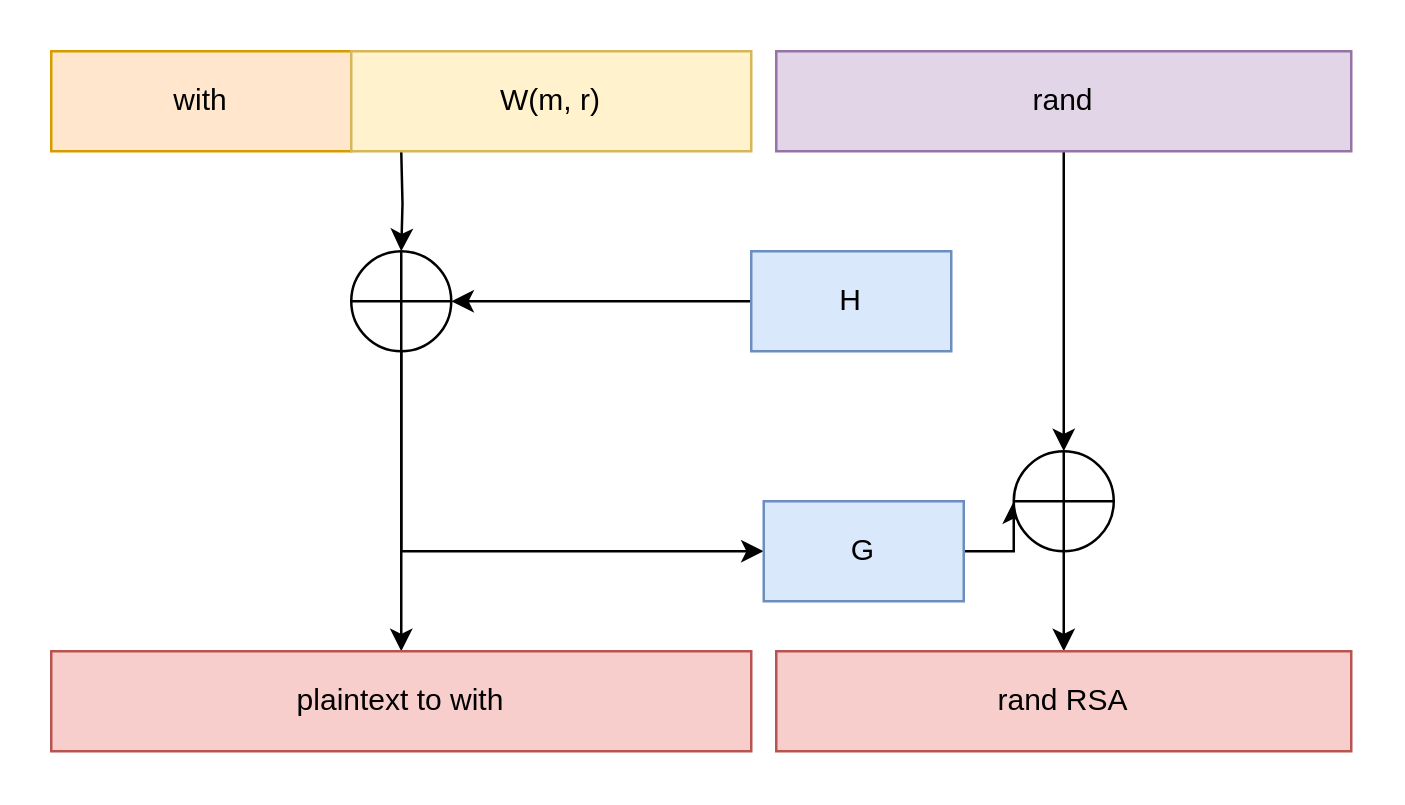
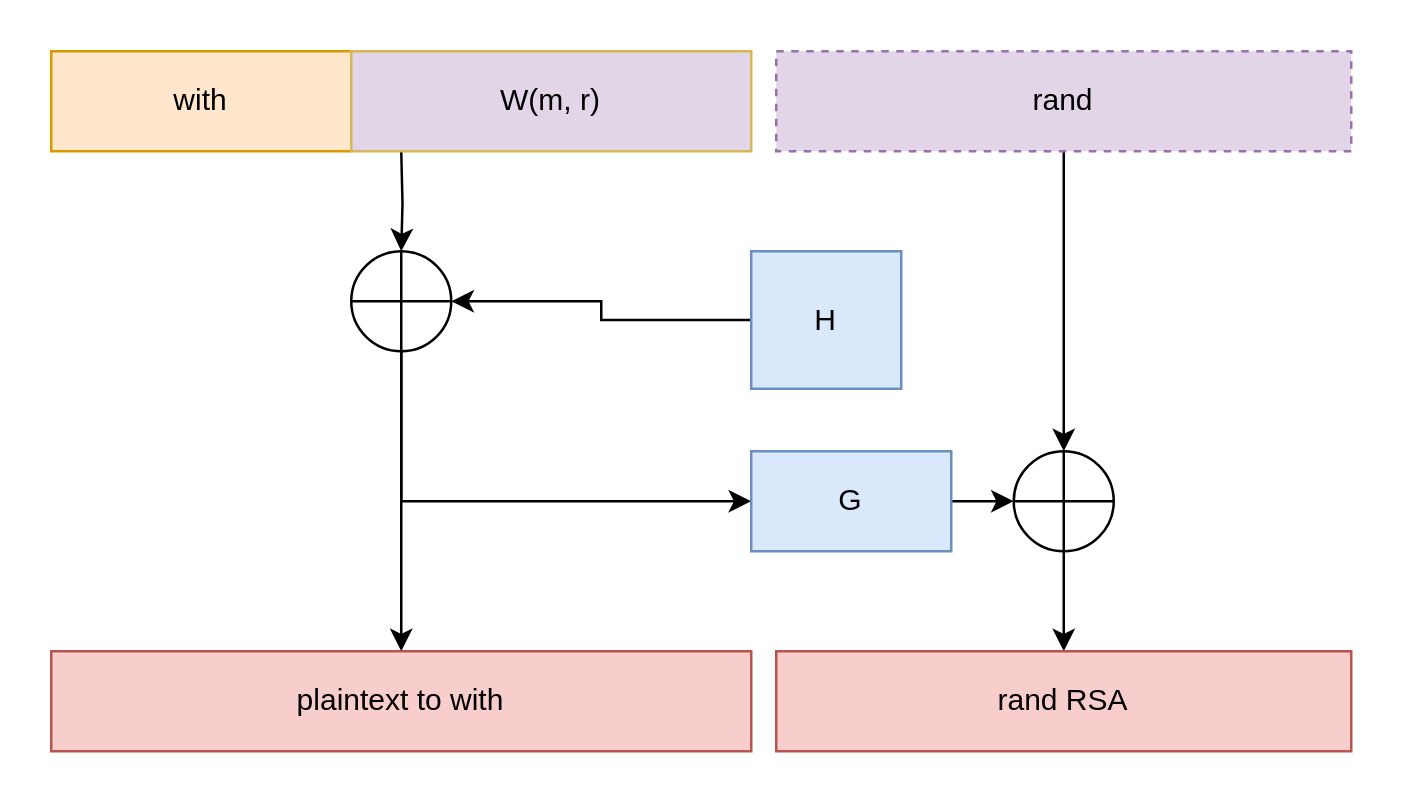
(551, 101) -> (551, 101)
(1064, 101) -> (1064, 101)
(851, 301) -> (826, 320)
(864, 551) -> (851, 501)
